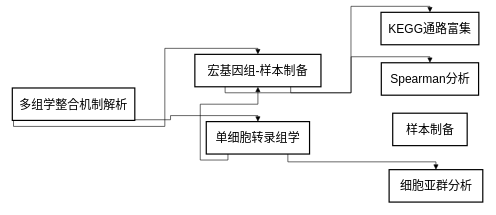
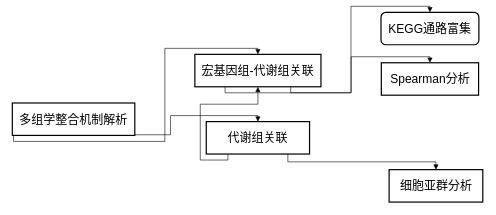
(430, 29) -> (430, 29)
(258, 71) -> (258, 71)
(74, 104) -> (74, 119)
(430, 129) -> none
(258, 138) -> (258, 138)
